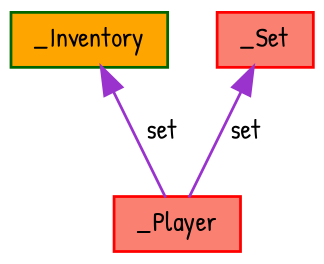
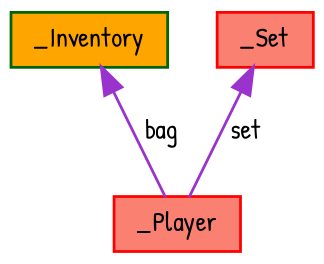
(159, 132) -> (159, 132)
